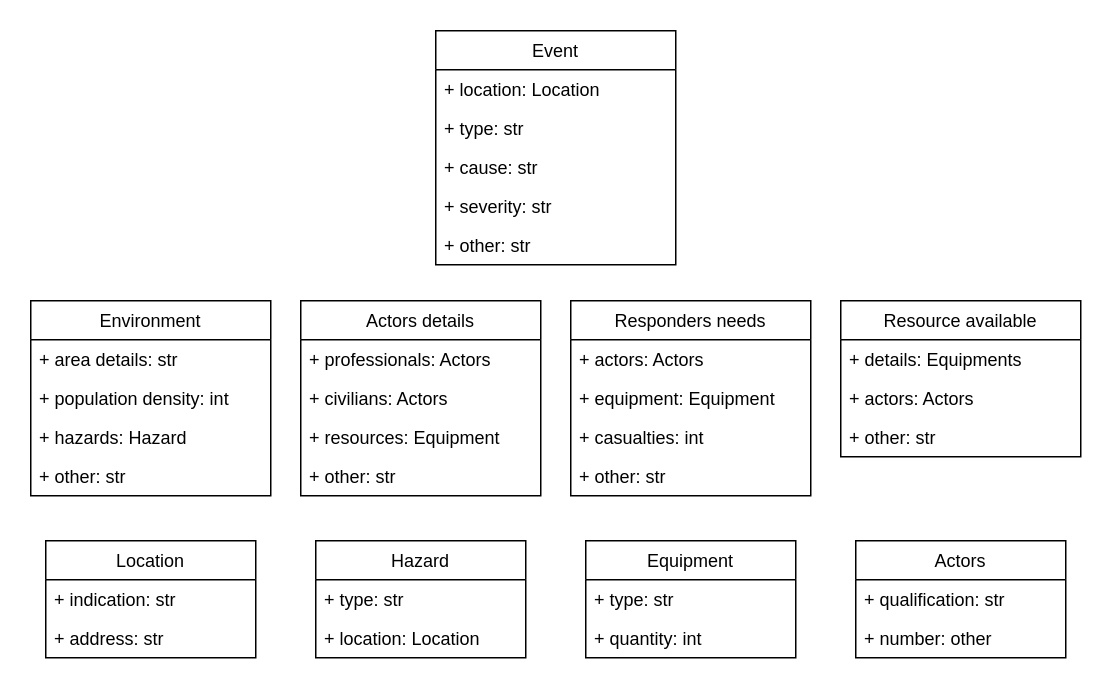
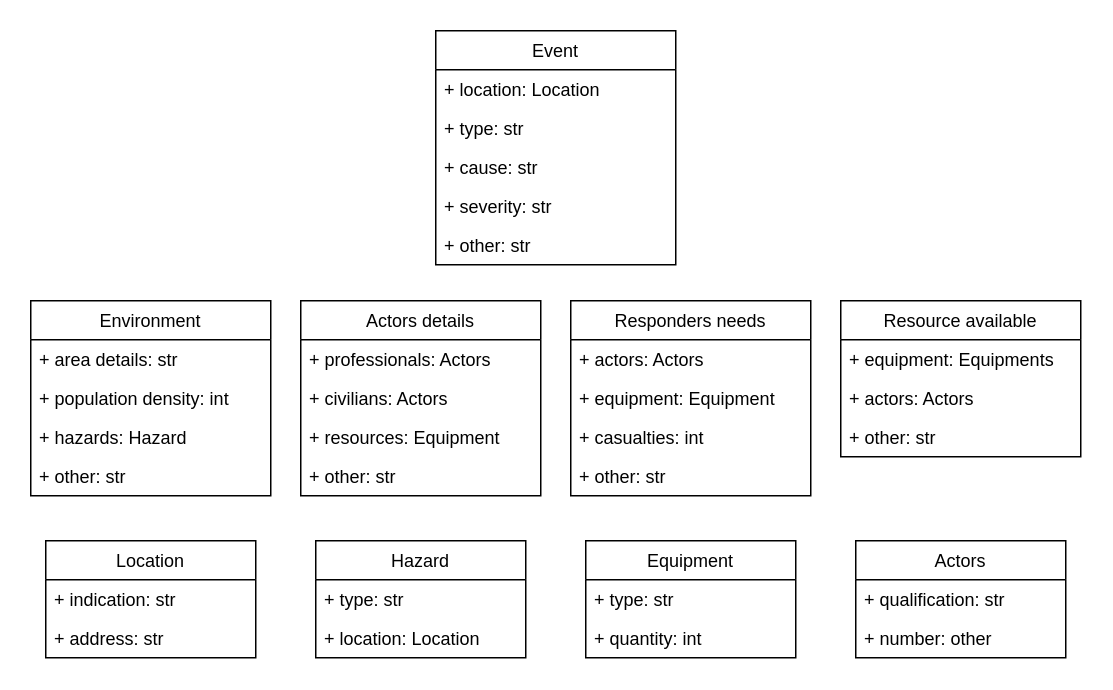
(941, 360) -> (953, 360)
